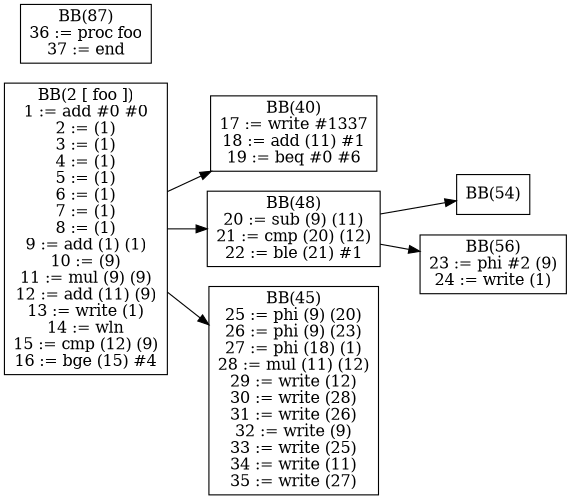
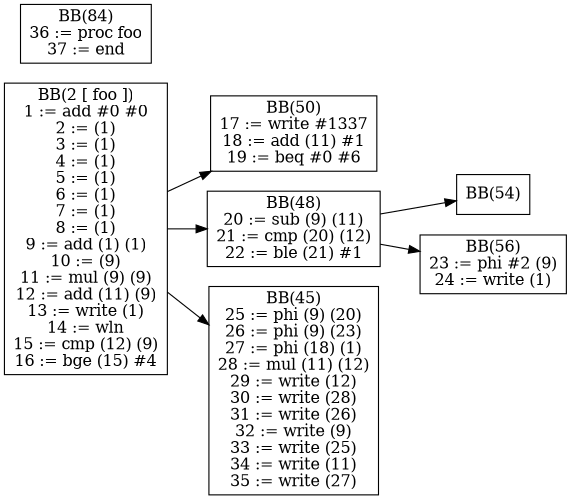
(86, 34) -> (86, 34)
(294, 134) -> (294, 134)
